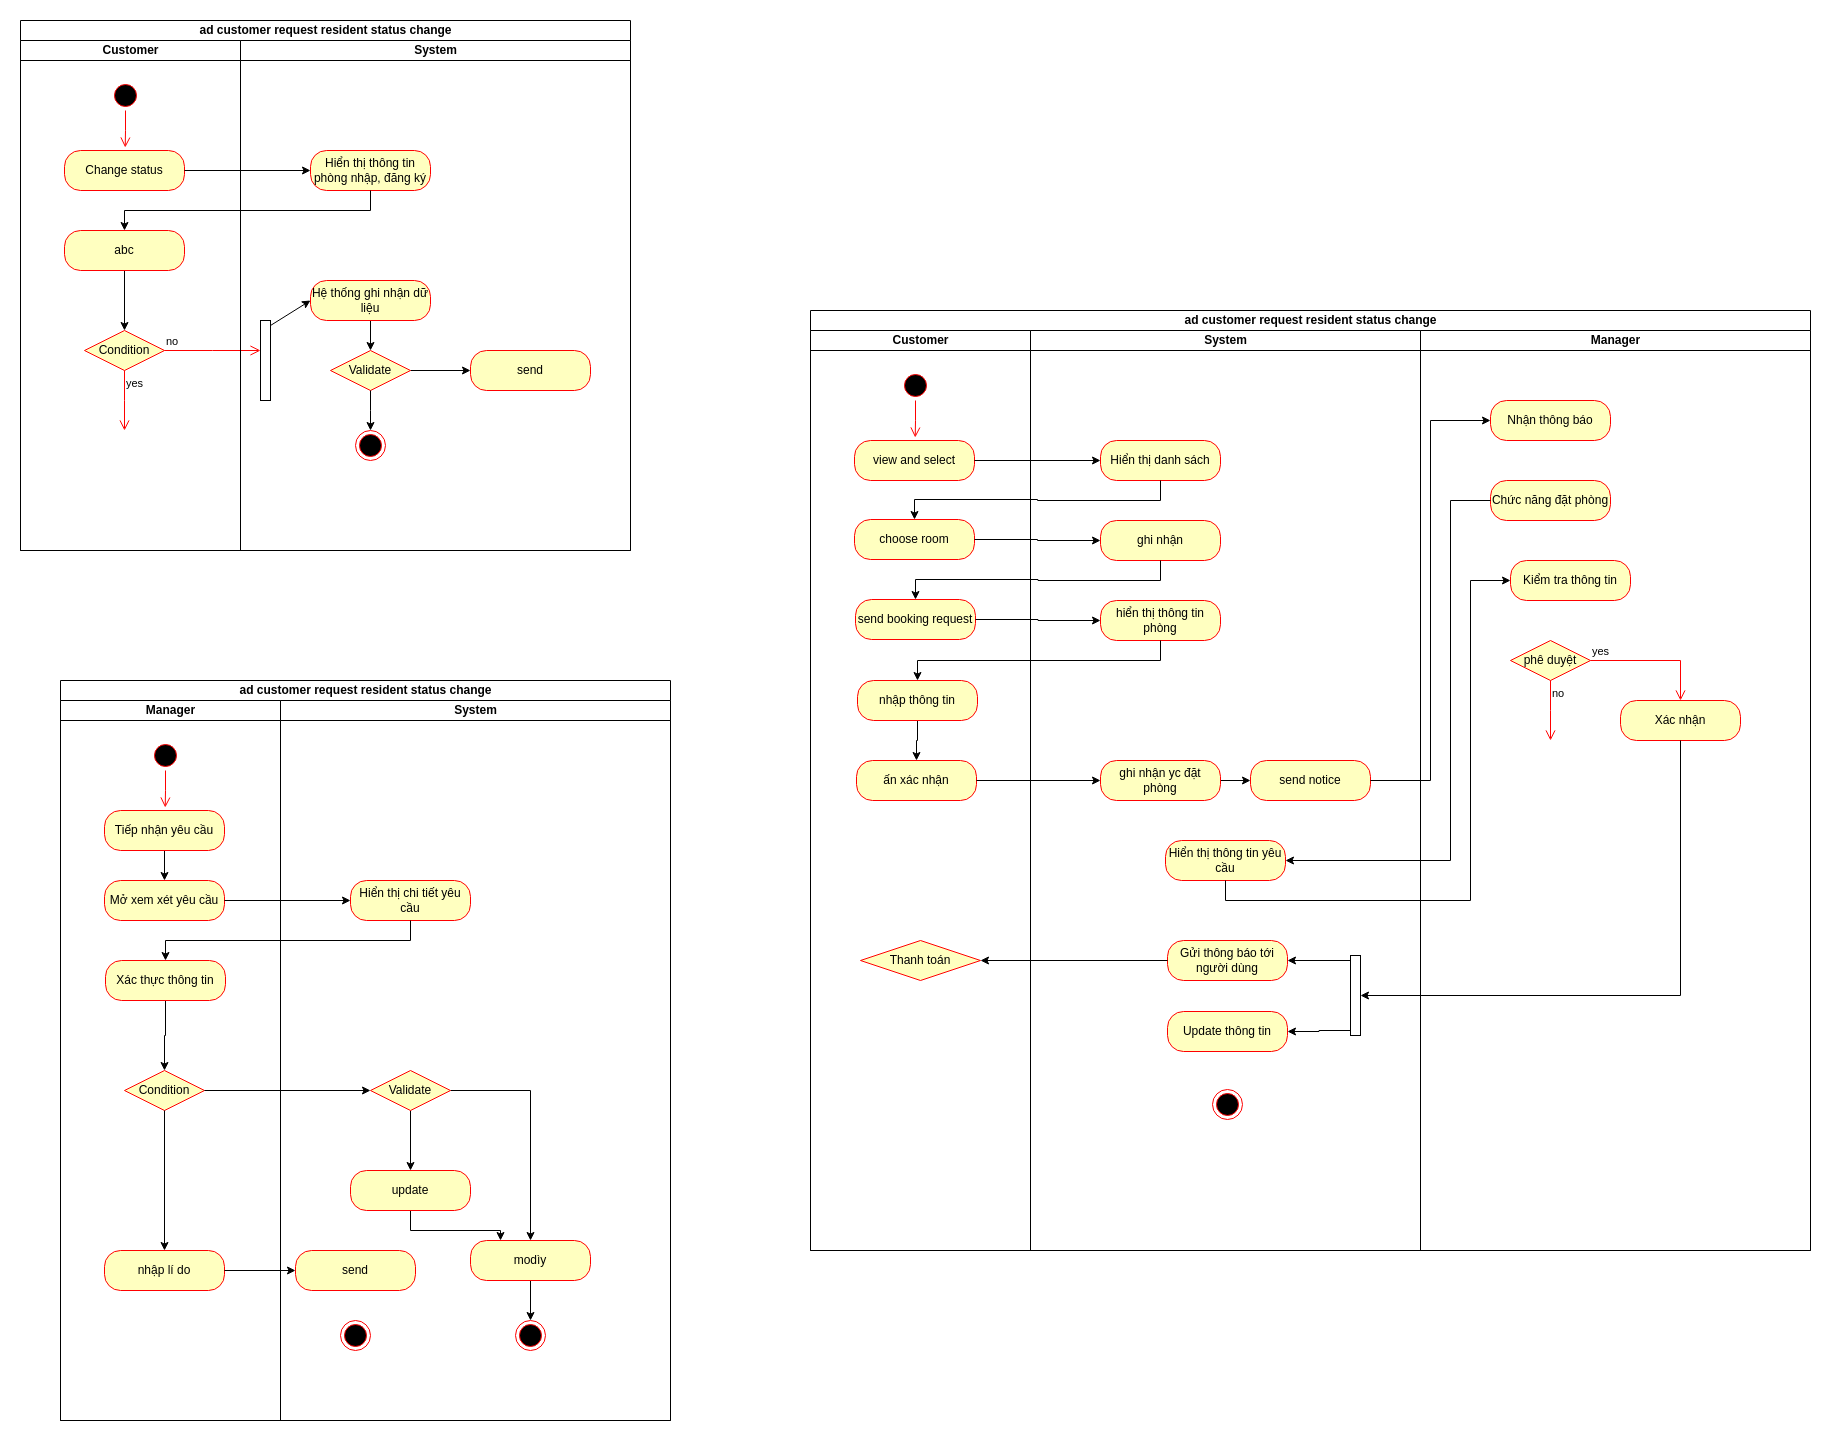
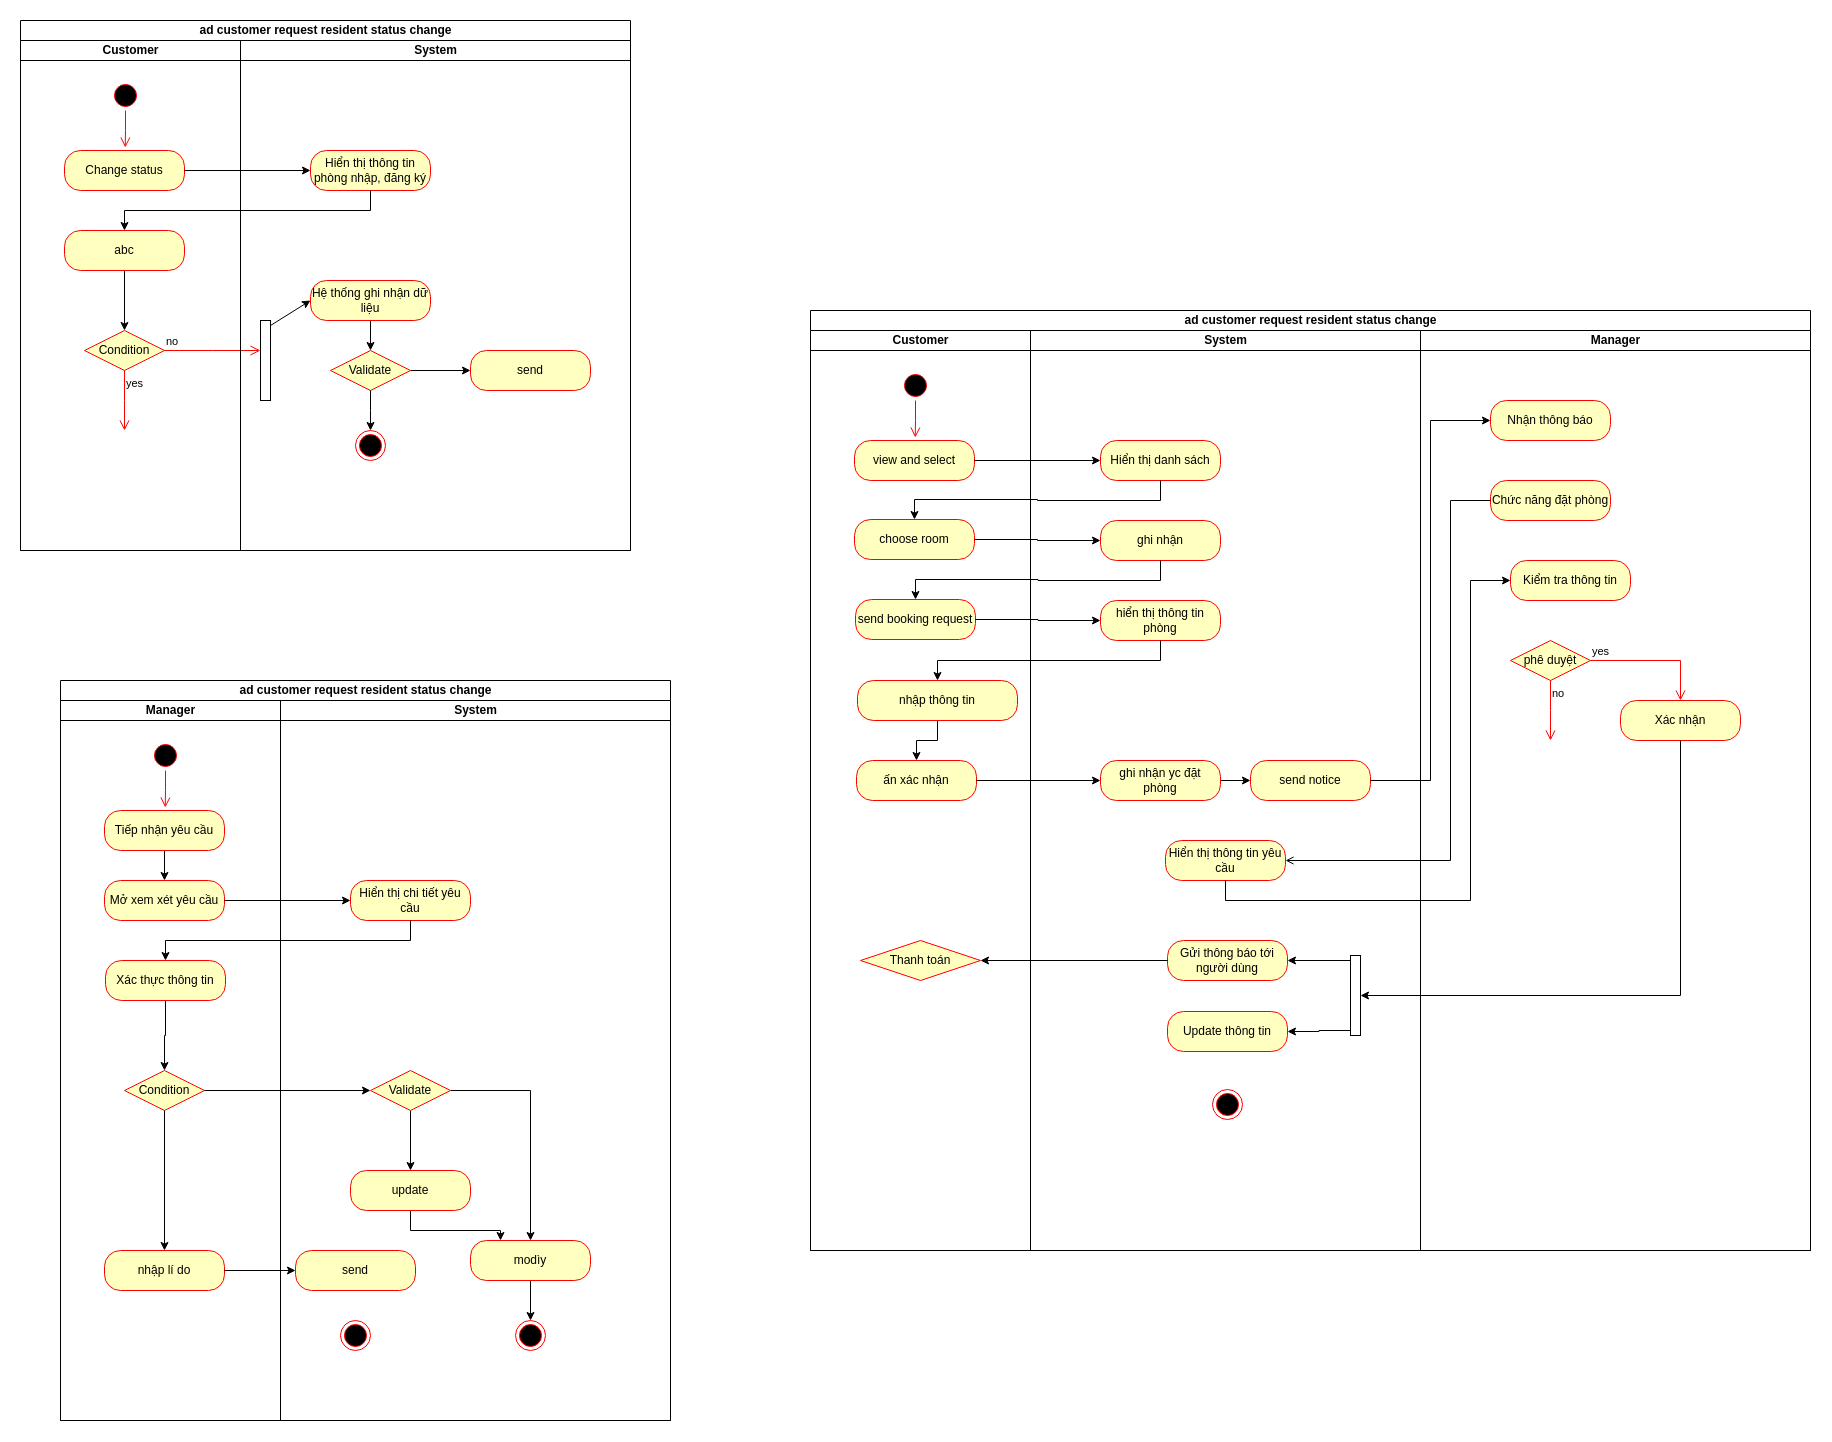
(918, 701) -> (938, 701)
(1293, 861) -> (1291, 861)
